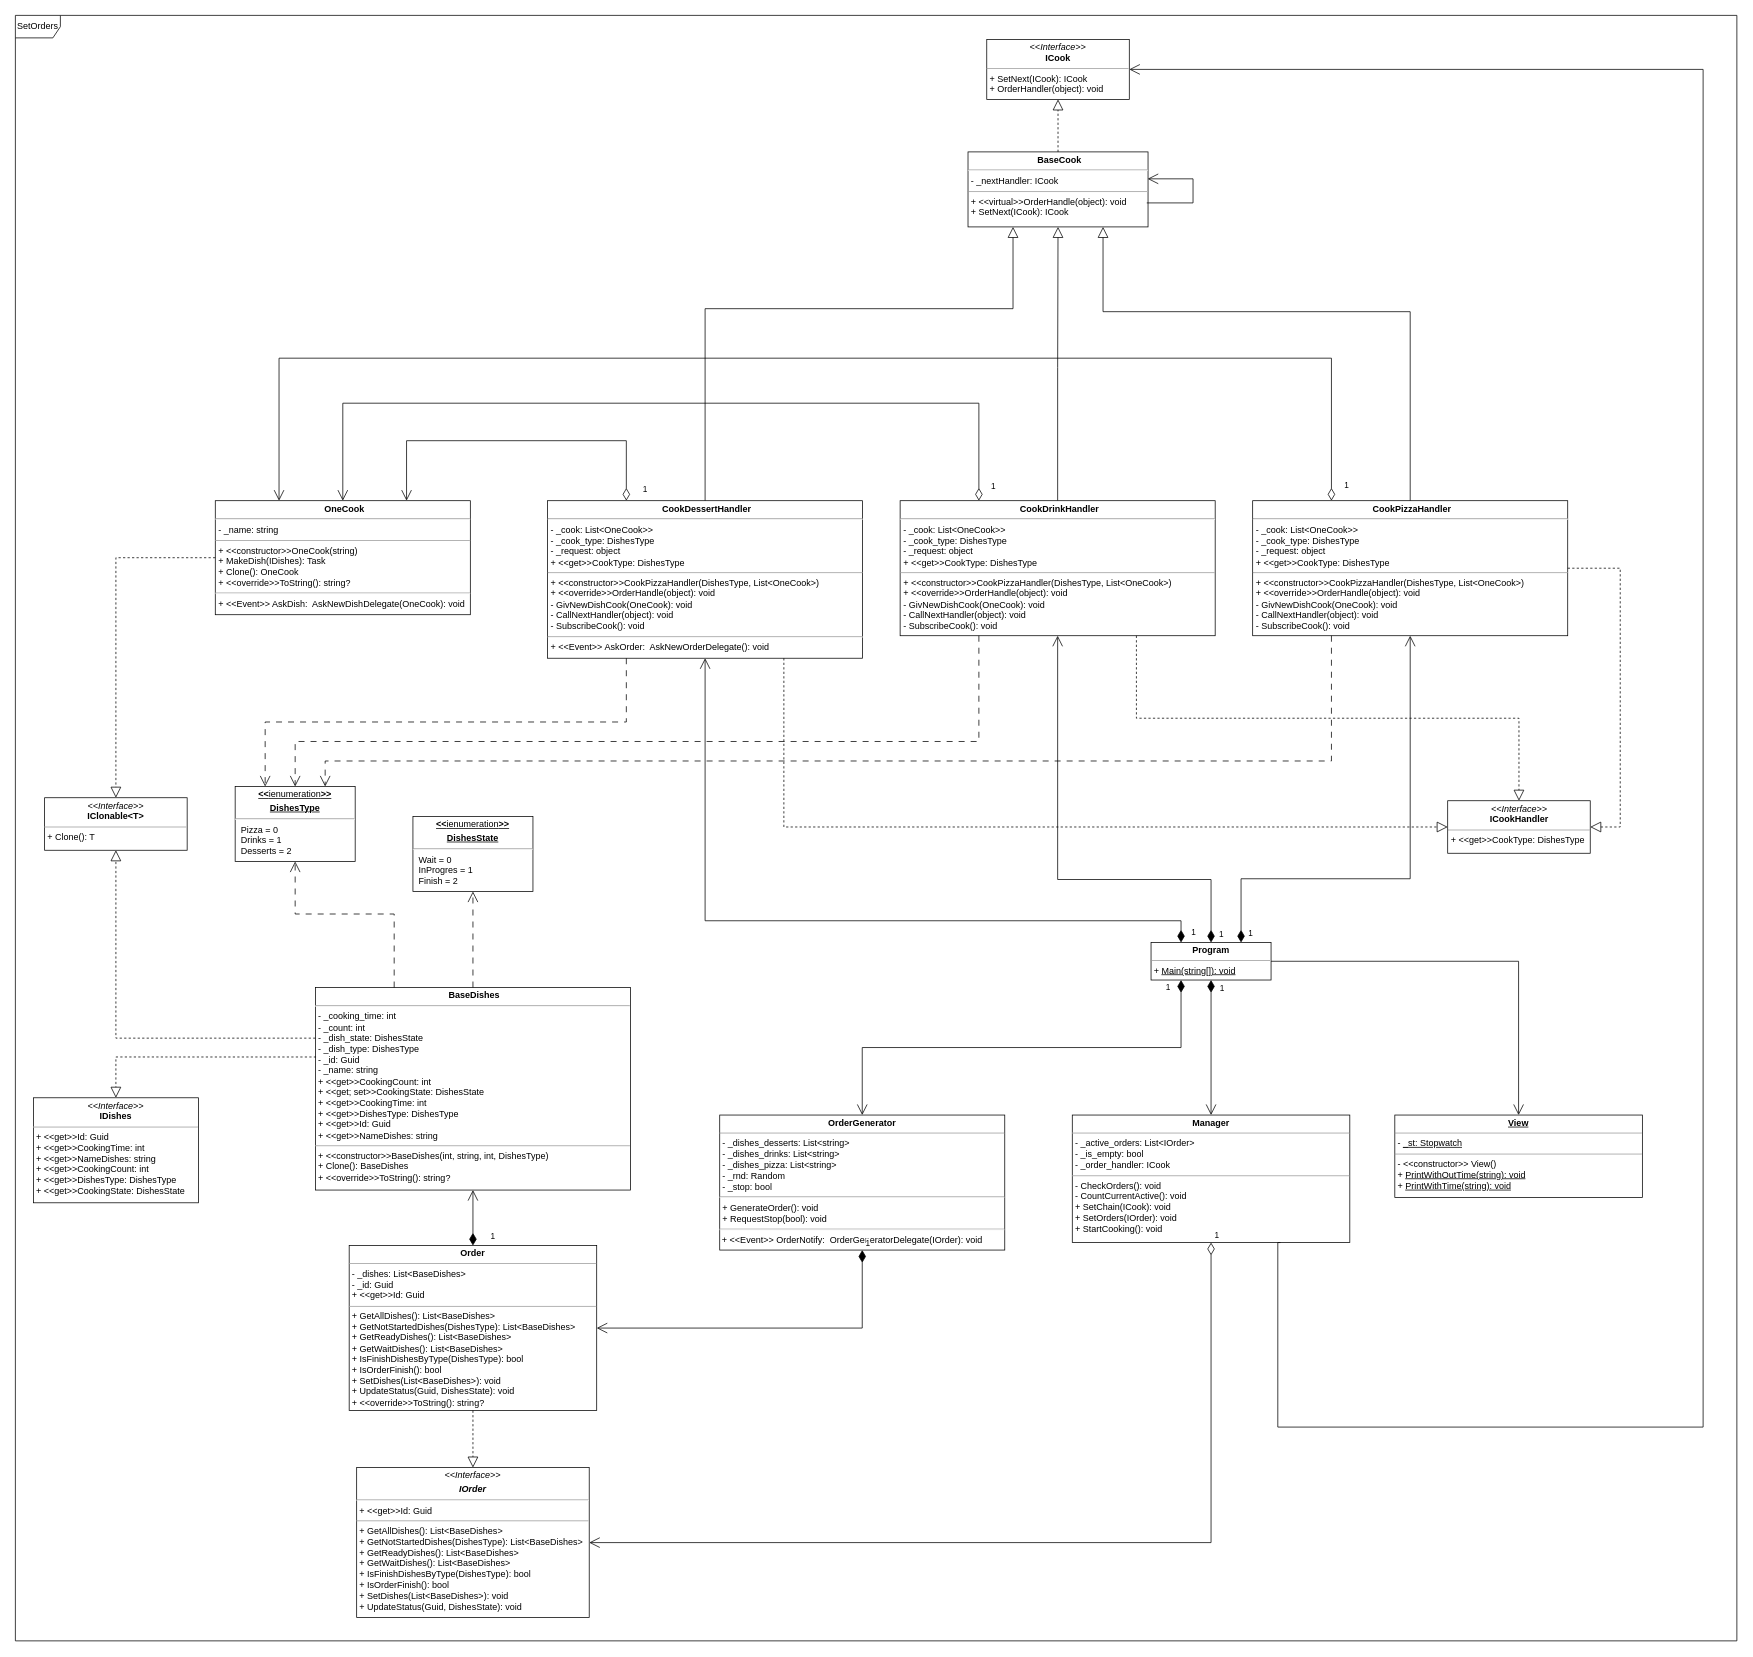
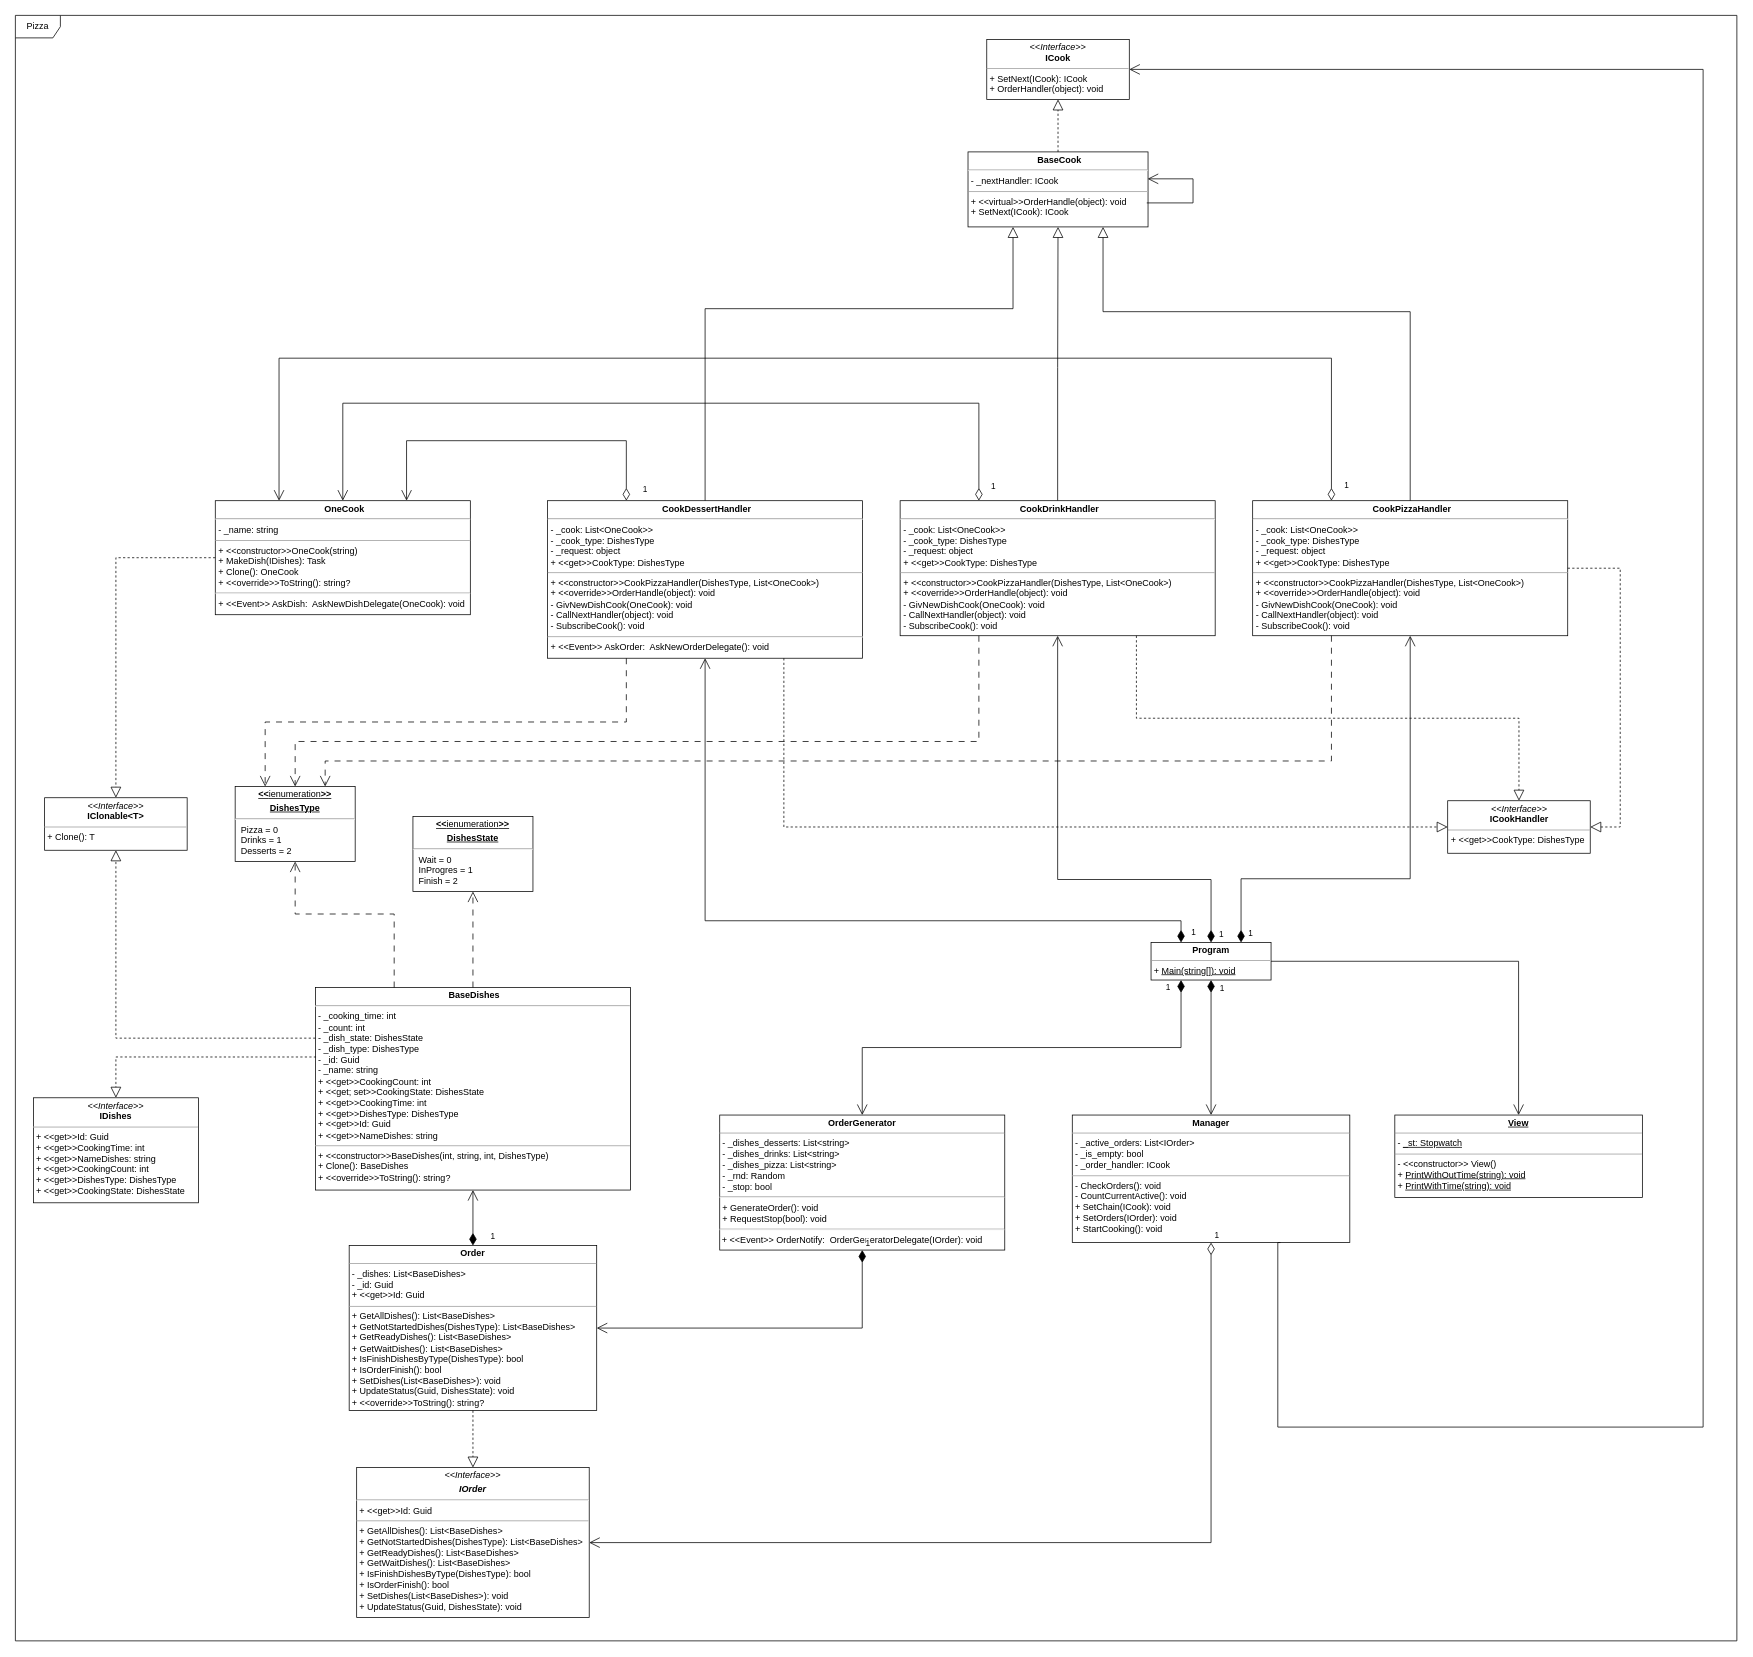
(38, 27) -> (38, 27)
